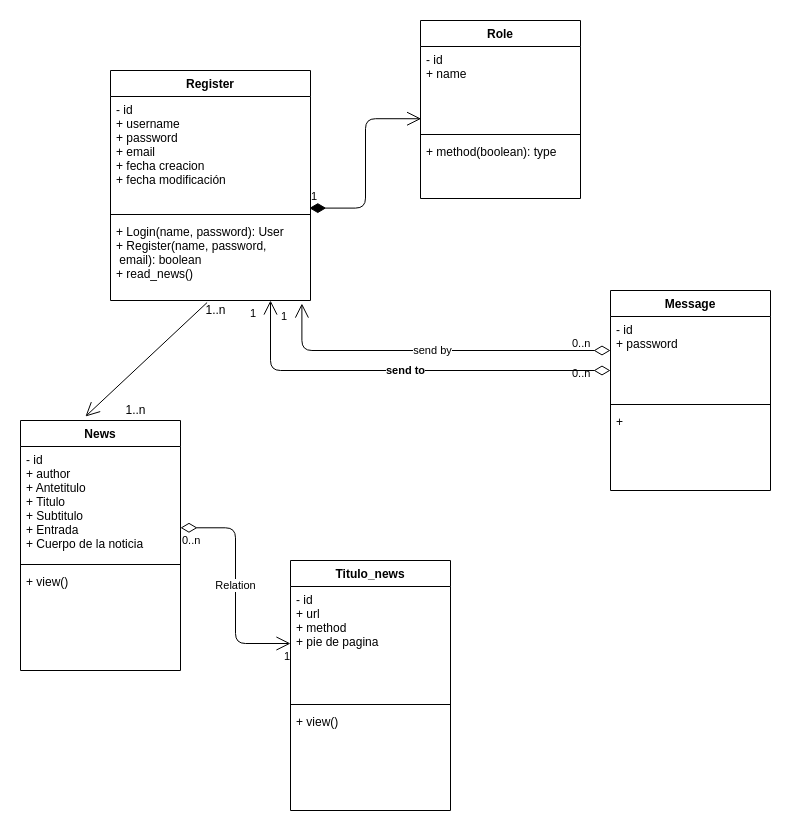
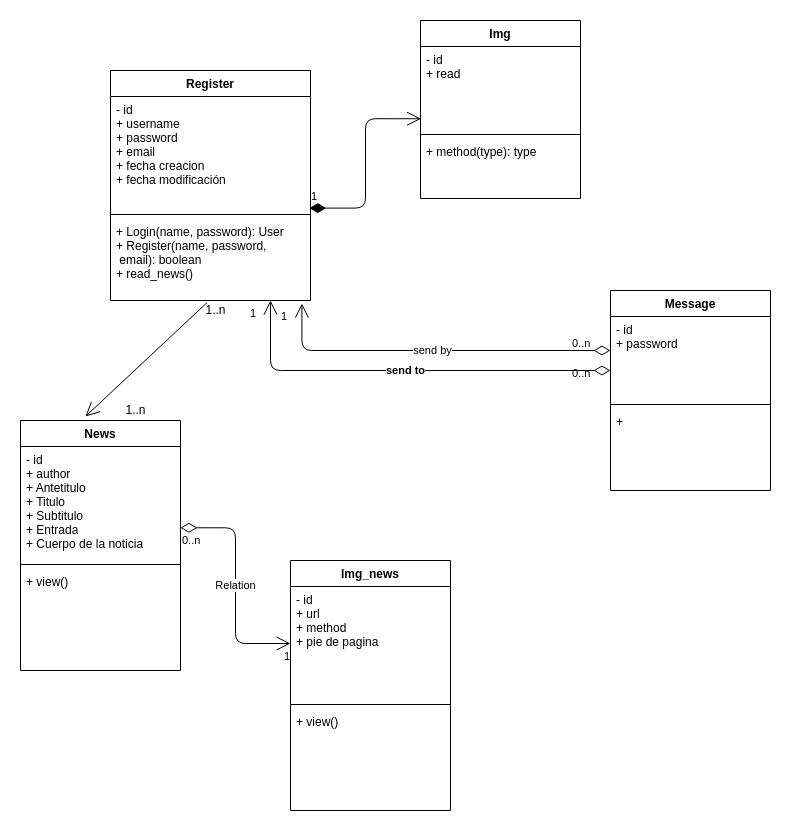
(500, 34) -> (500, 34)
(436, 60) -> (436, 60)
(497, 152) -> (489, 152)
(370, 574) -> (370, 574)
